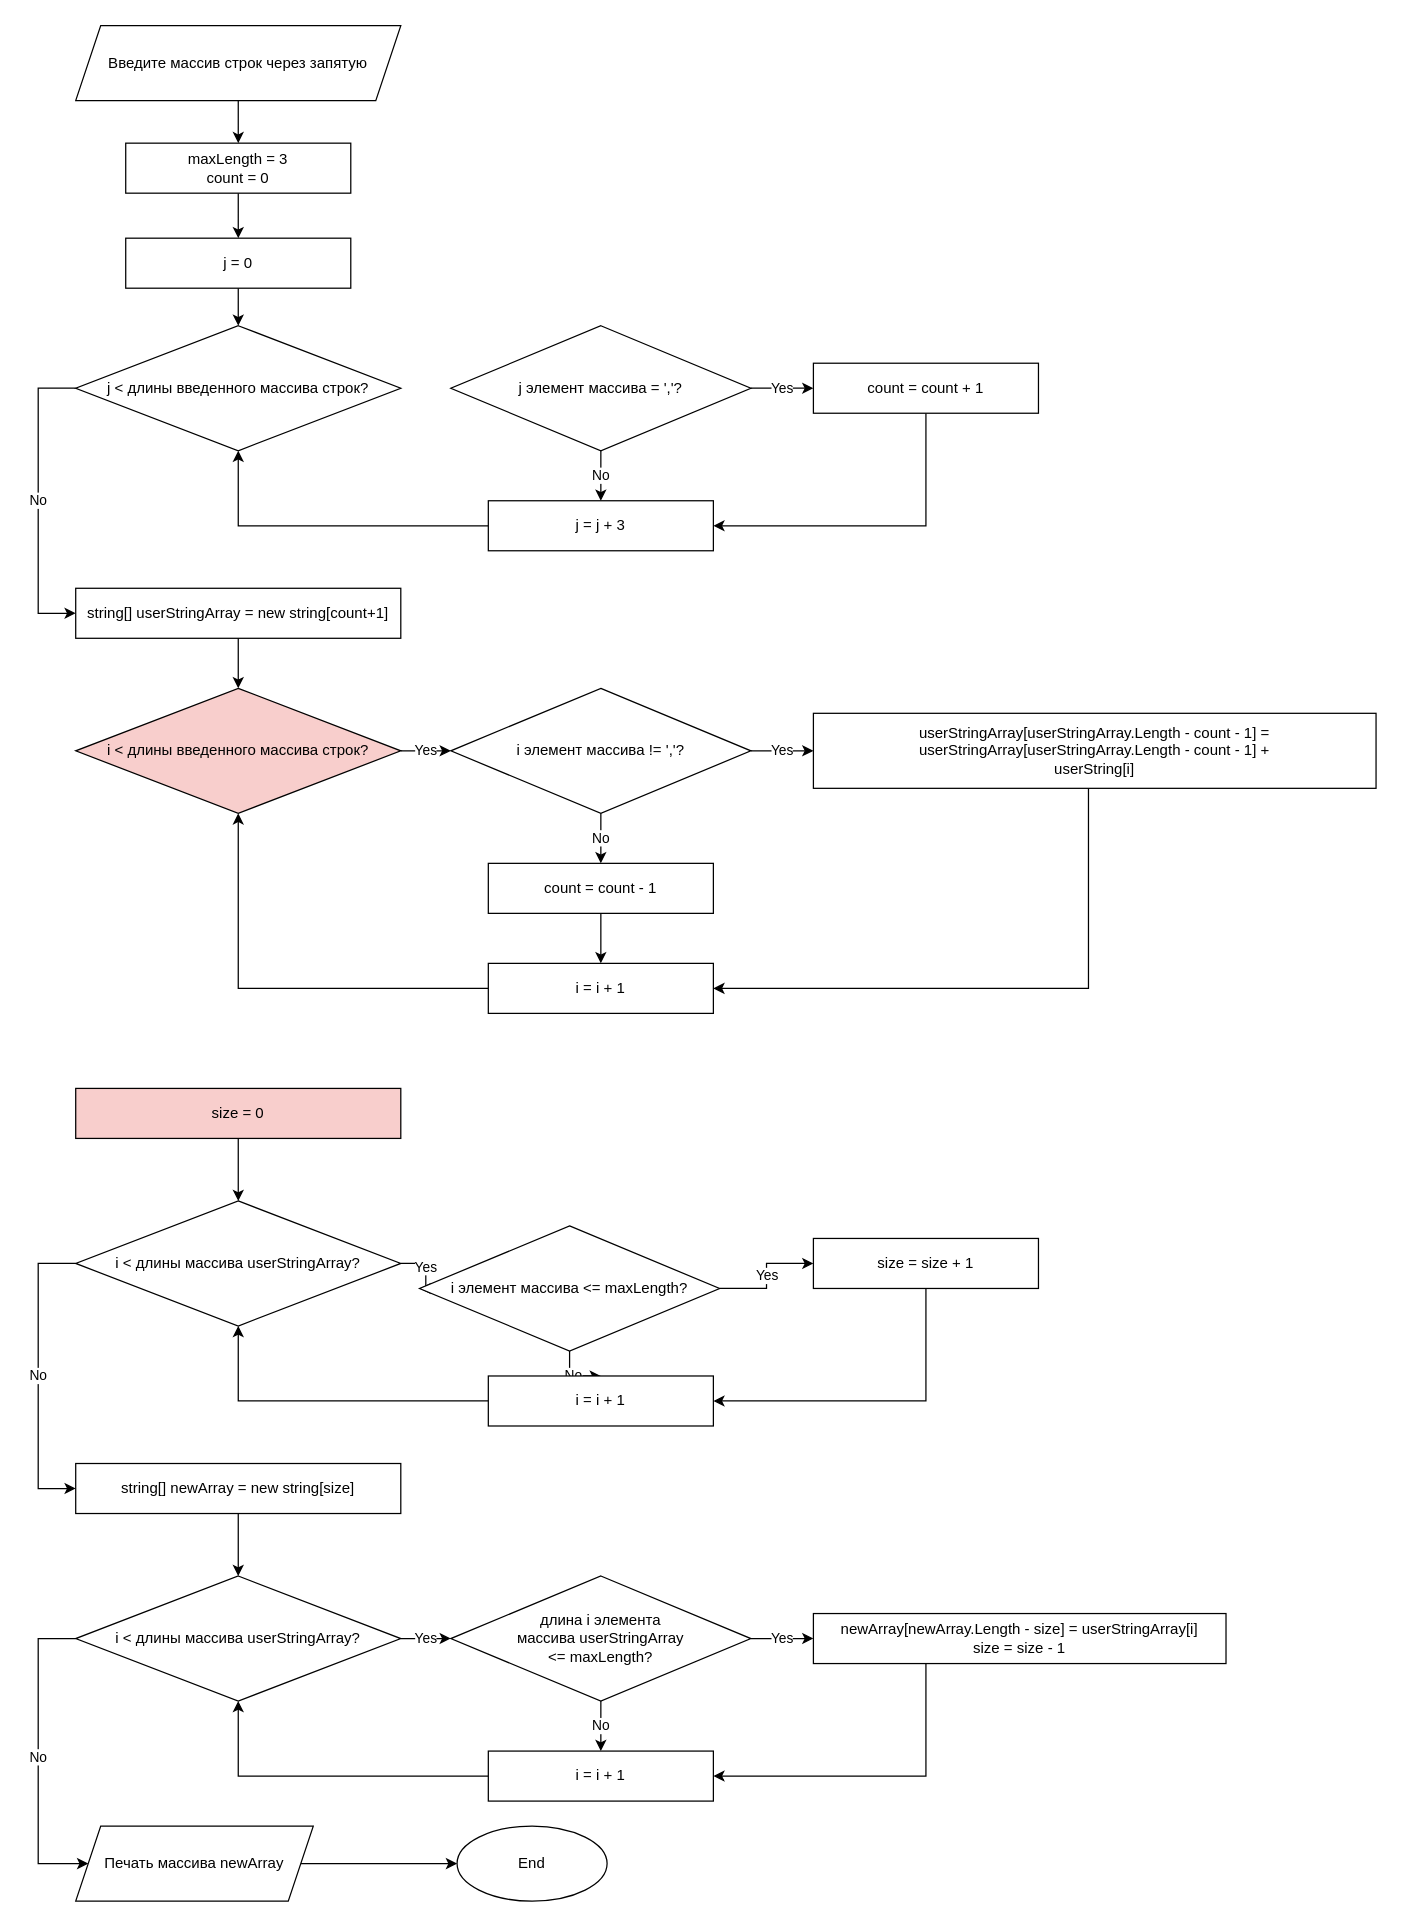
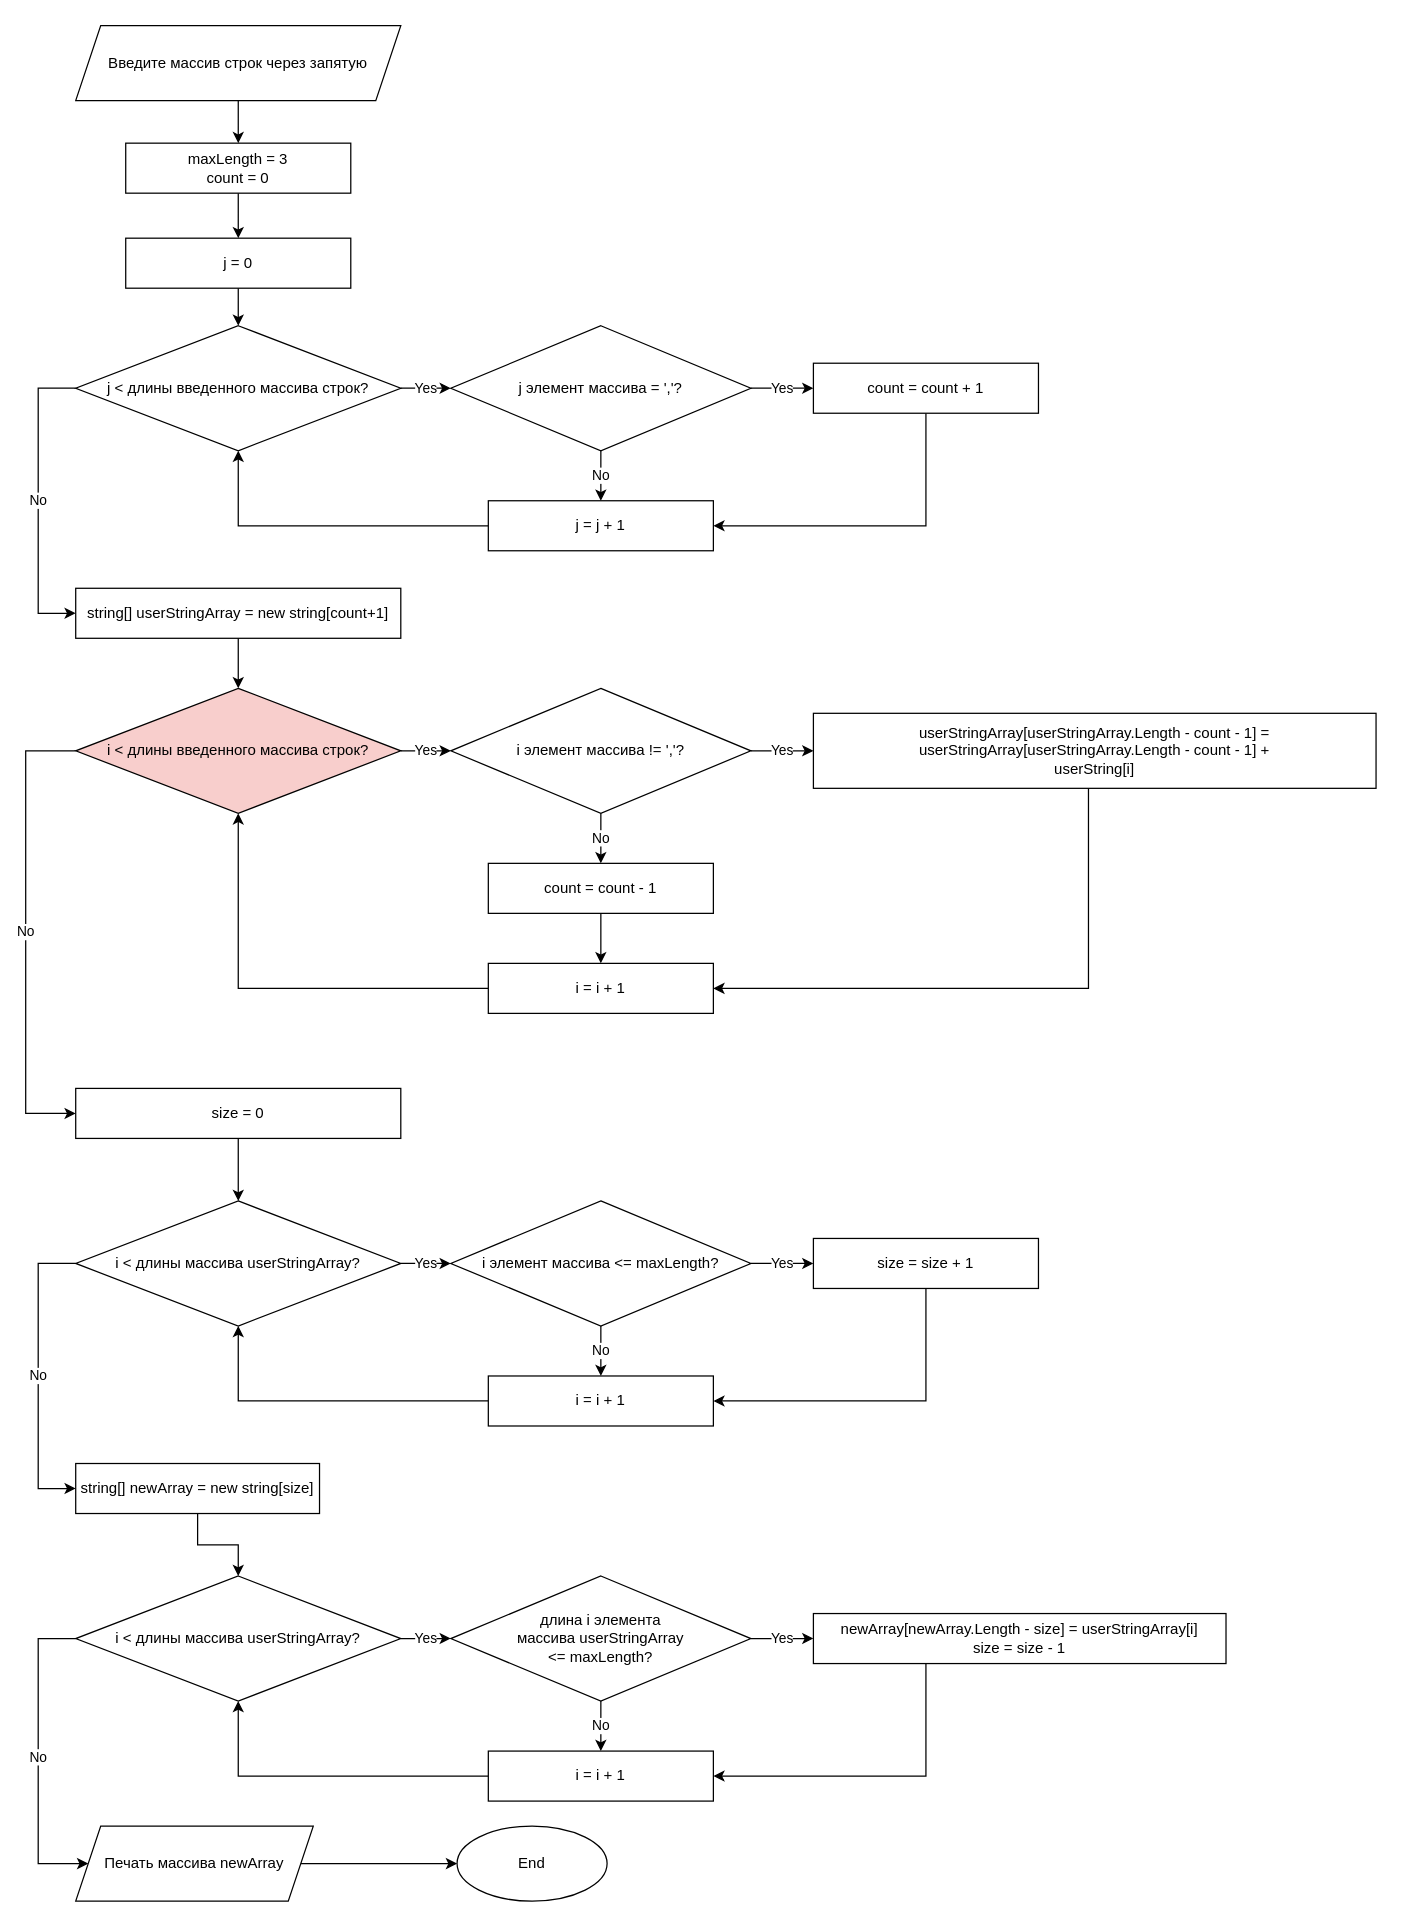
none -> (422, 388)
(601, 526) -> (601, 526)
none -> (26, 928)
(238, 1113) -> (238, 1113)
(569, 1288) -> (601, 1263)
(238, 1488) -> (198, 1488)
